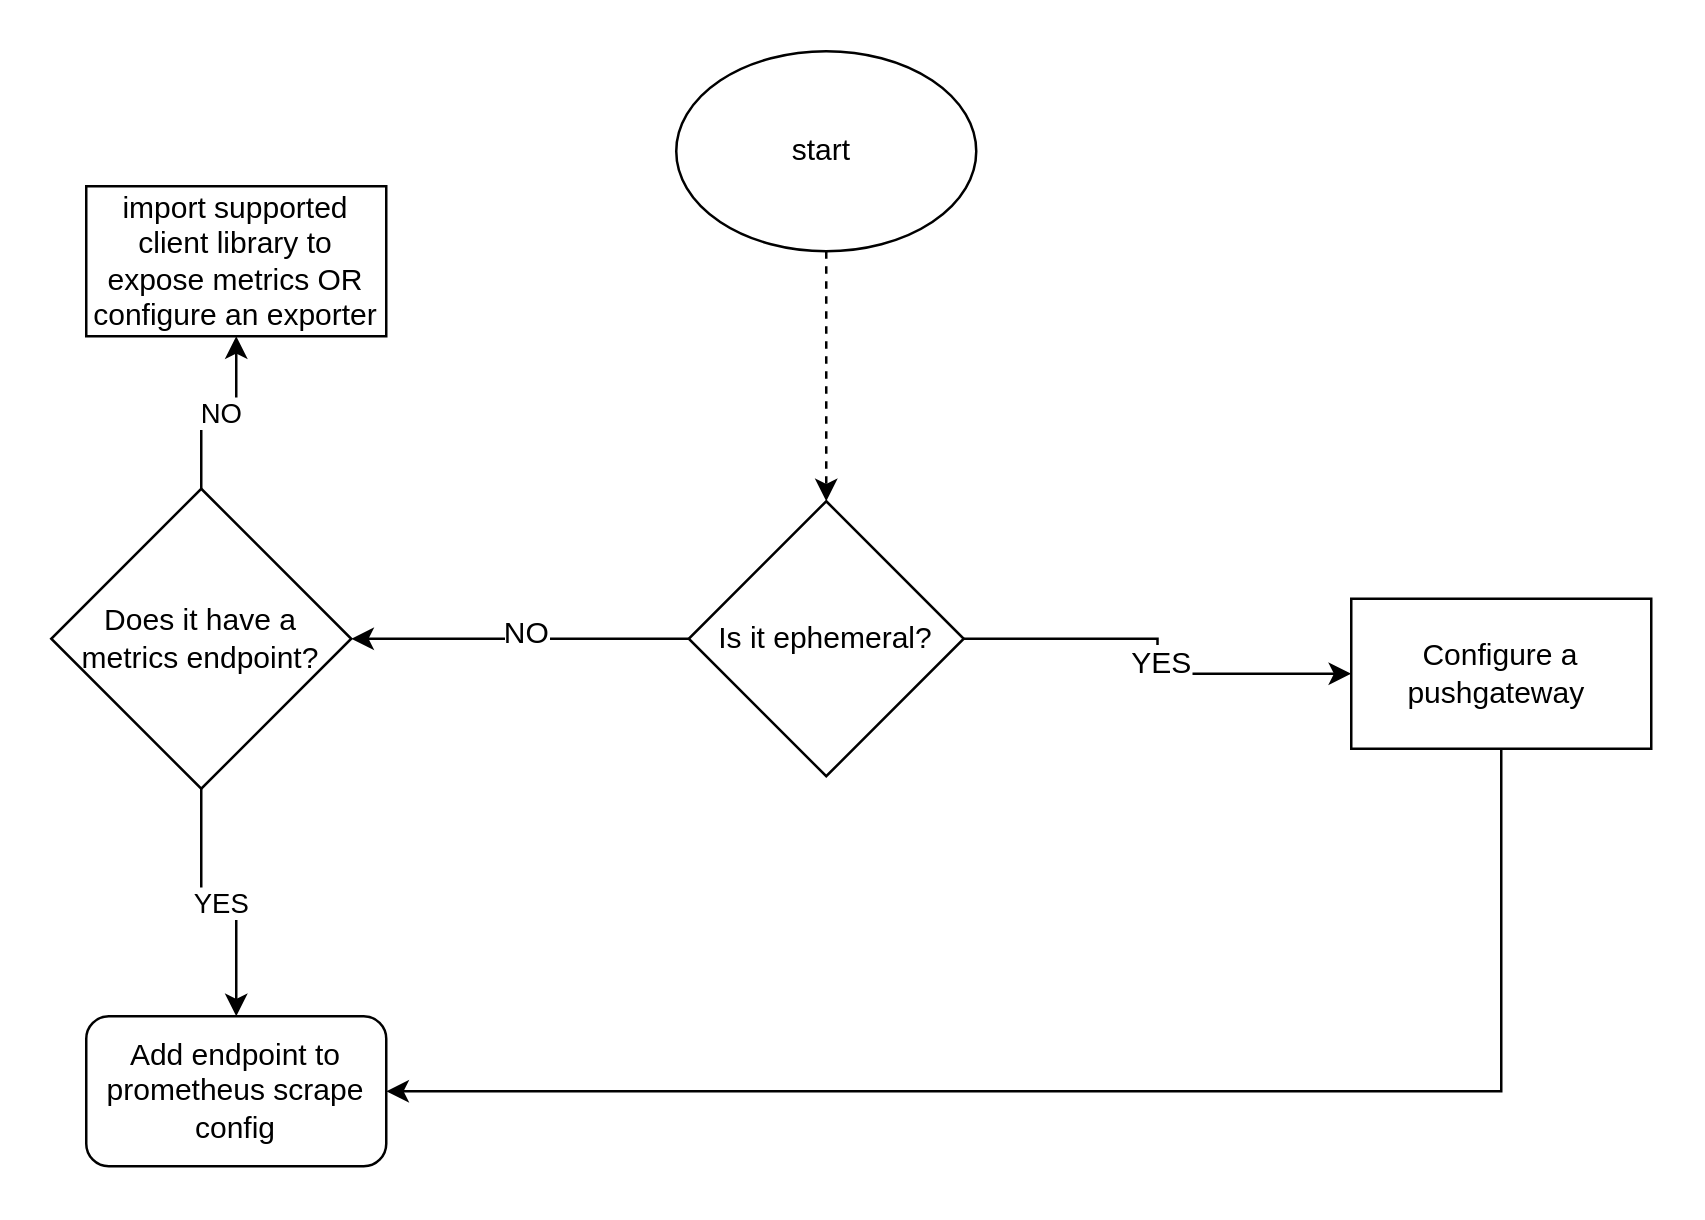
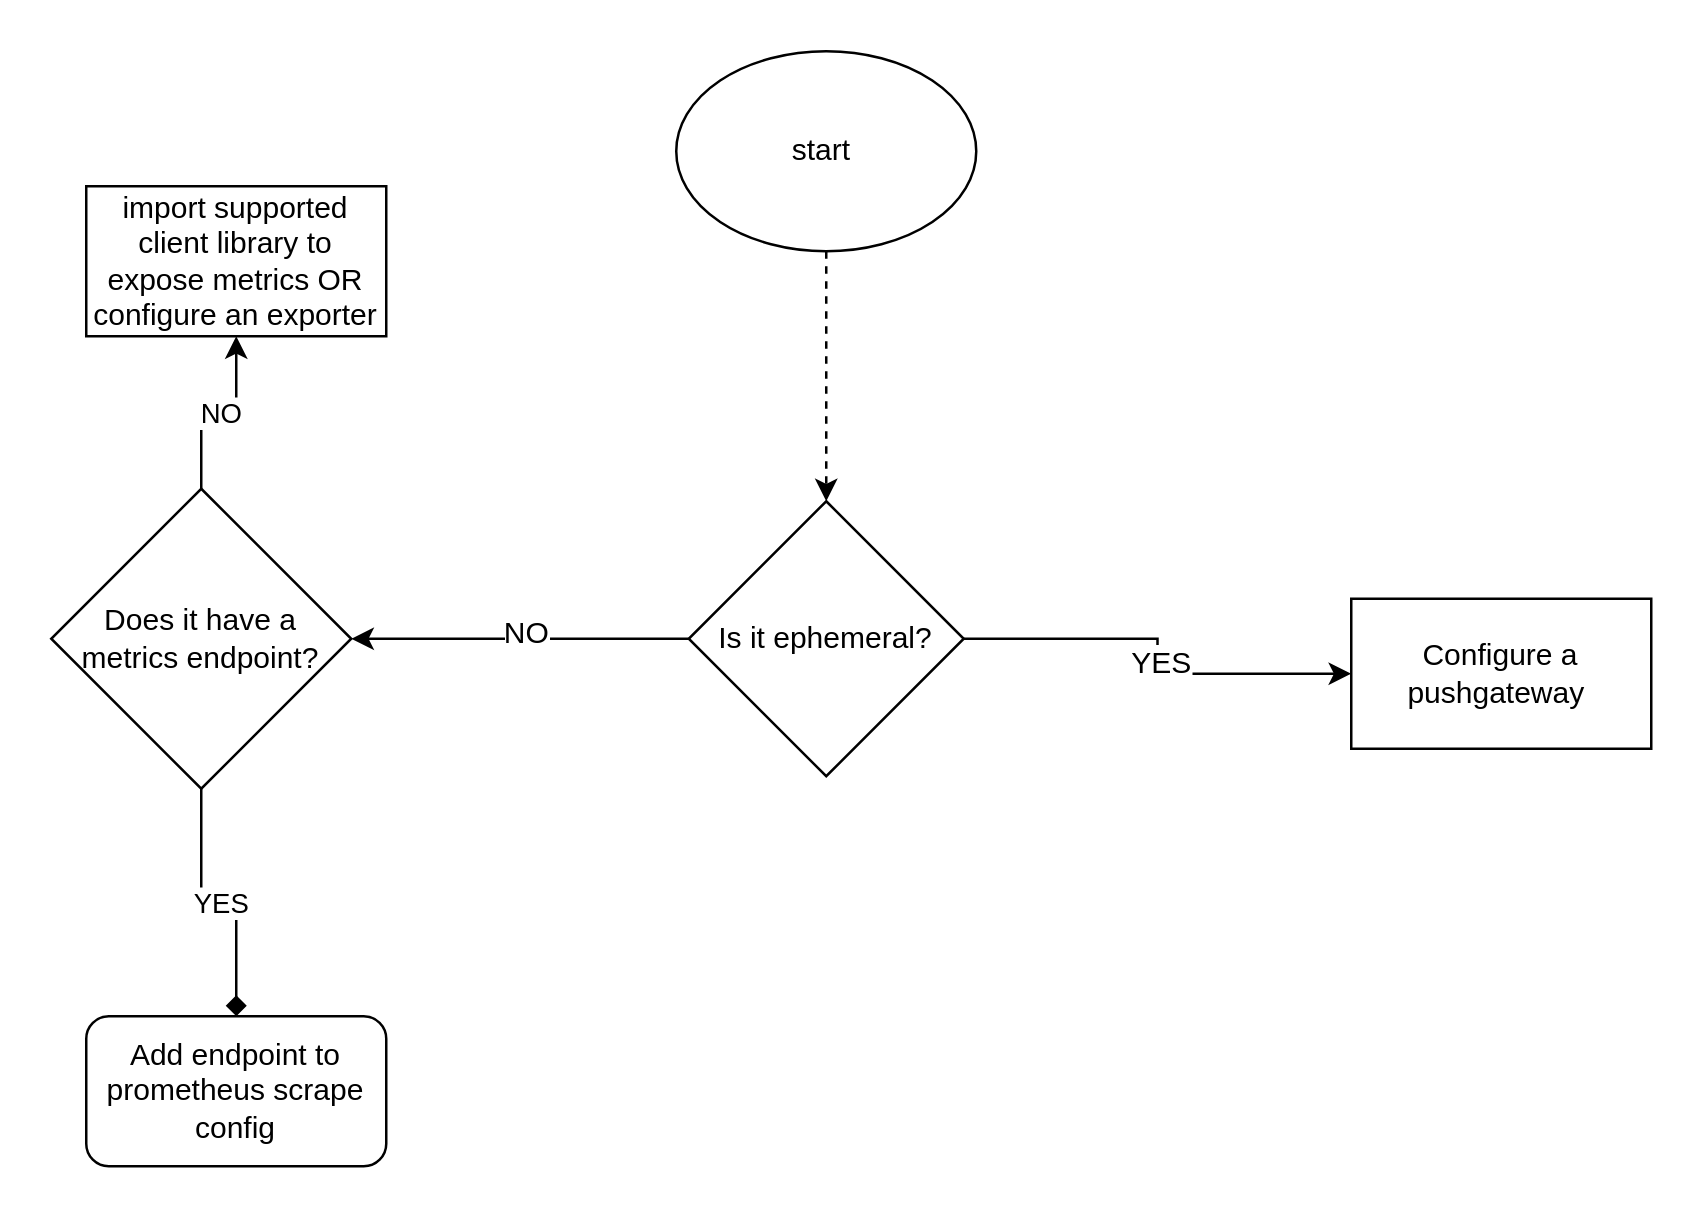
(236, 997) -> (236, 996)
(1123, 1091) -> none
